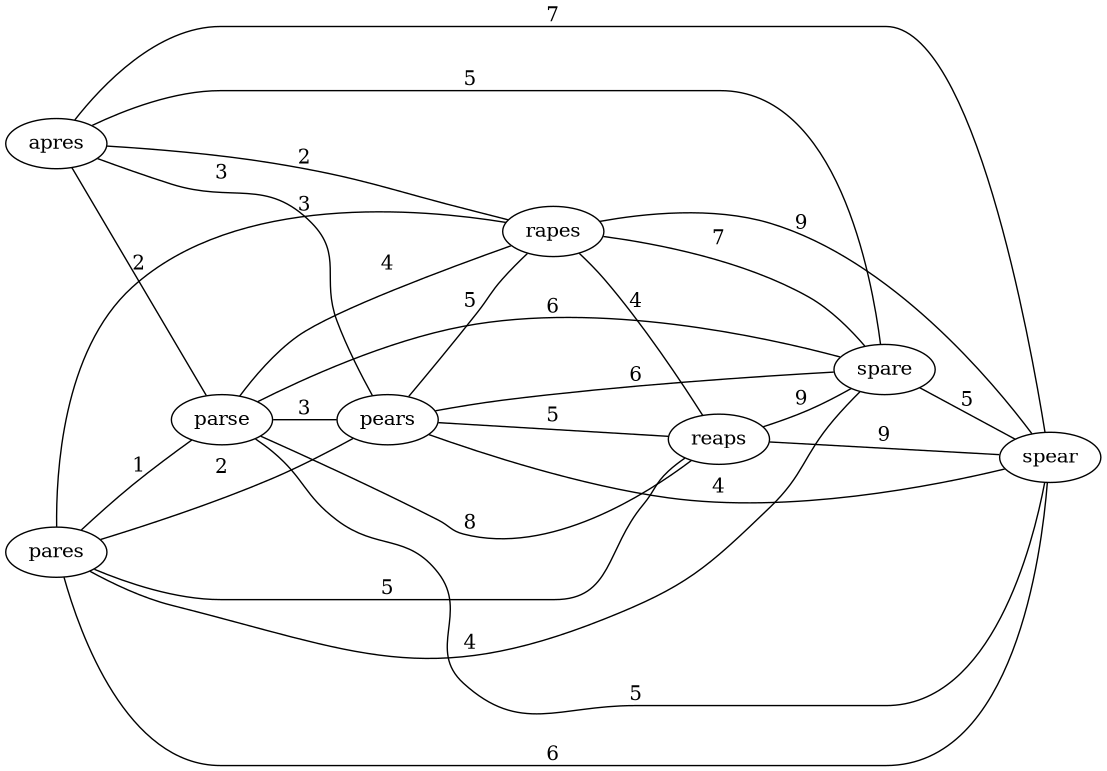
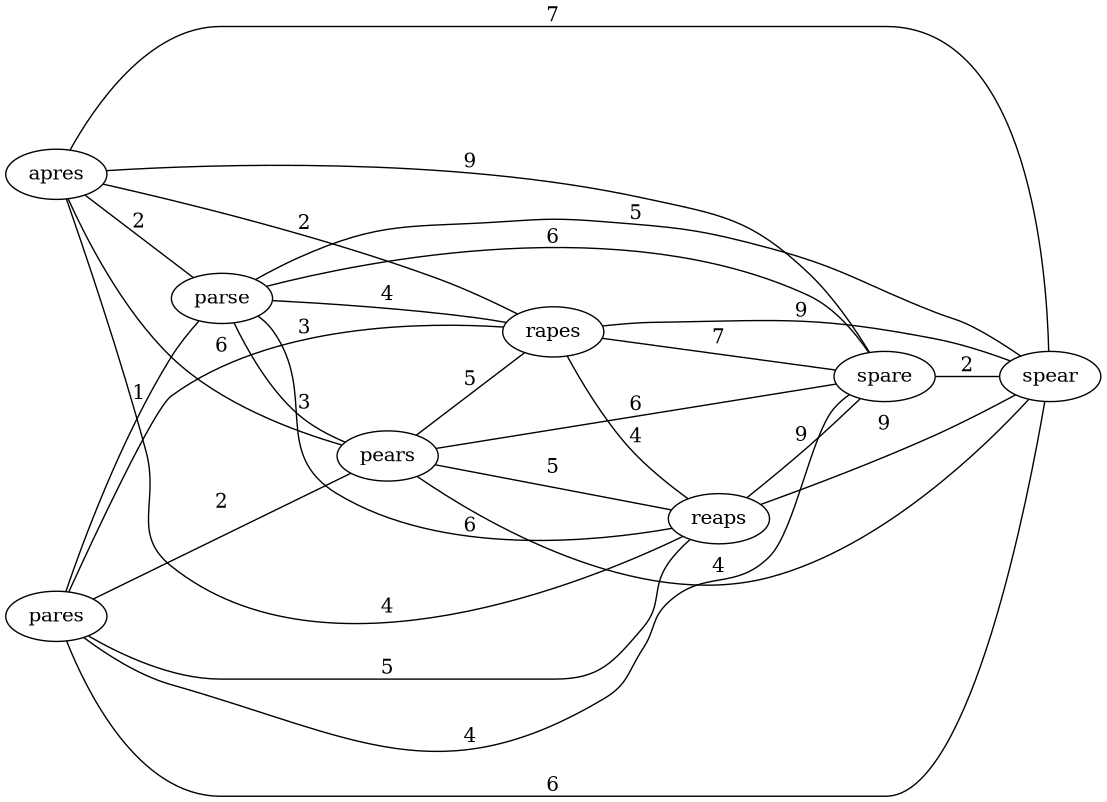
(470, 80) -> (470, 162)
(222, 174) -> (222, 347)
(967, 401) -> (967, 366)
(470, 524) -> (470, 526)
none -> (237, 603)
